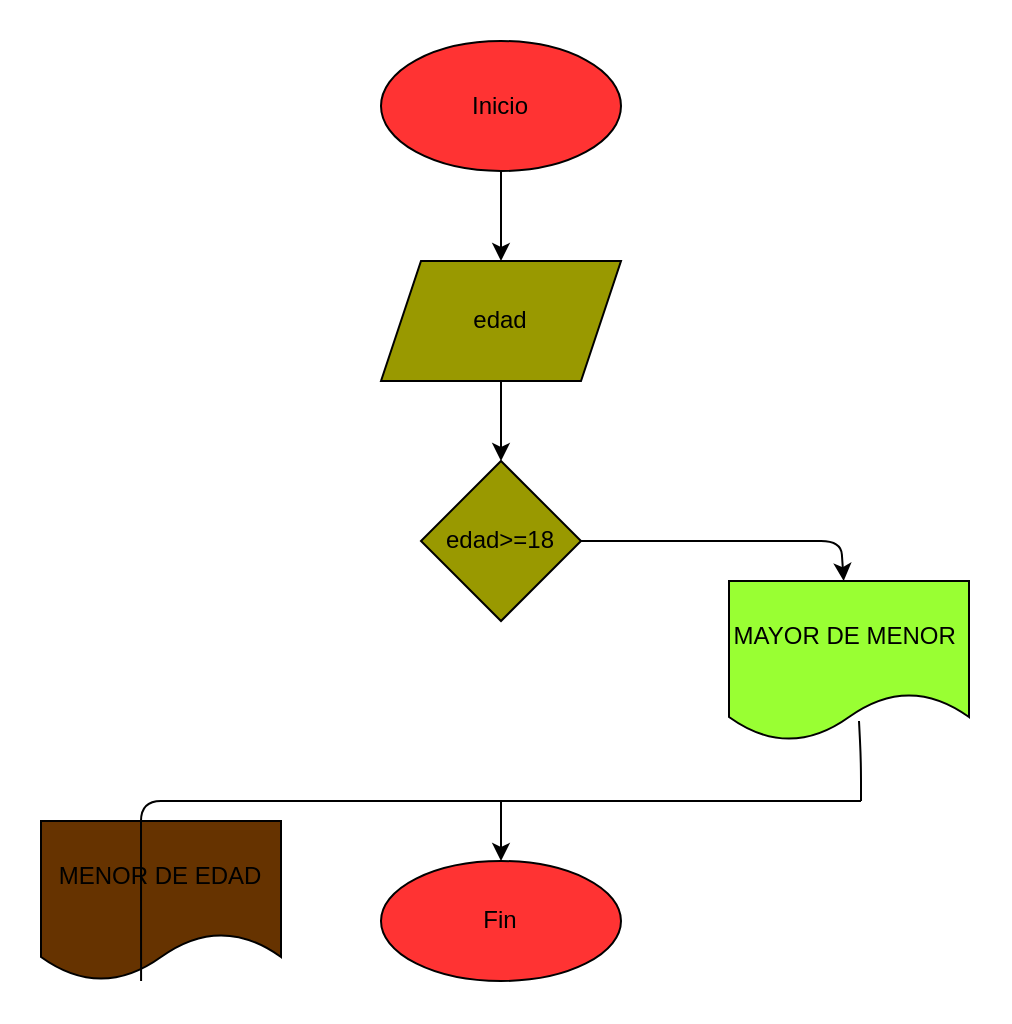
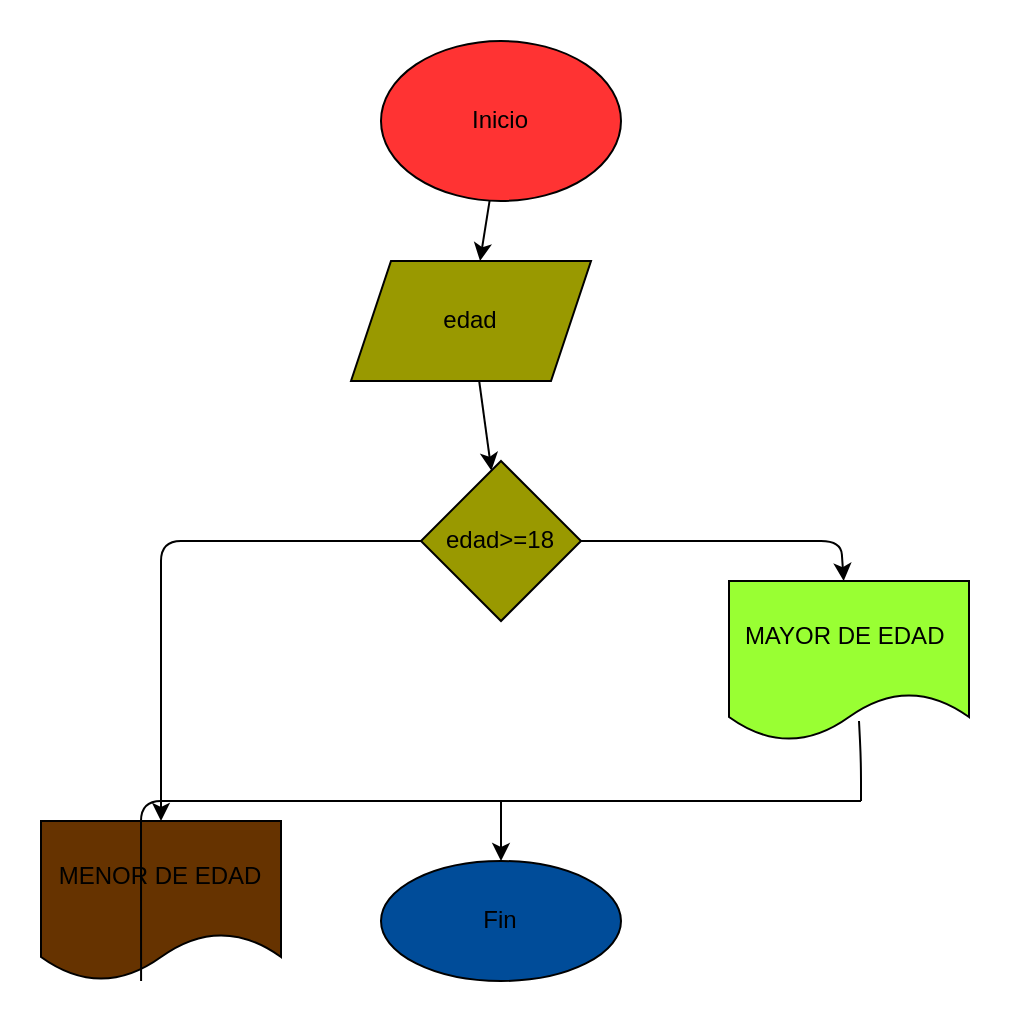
(501, 106) -> (501, 121)
(501, 321) -> (471, 321)
none -> (164, 550)
(849, 637) -> (849, 637)
(501, 921) -> (501, 921)
